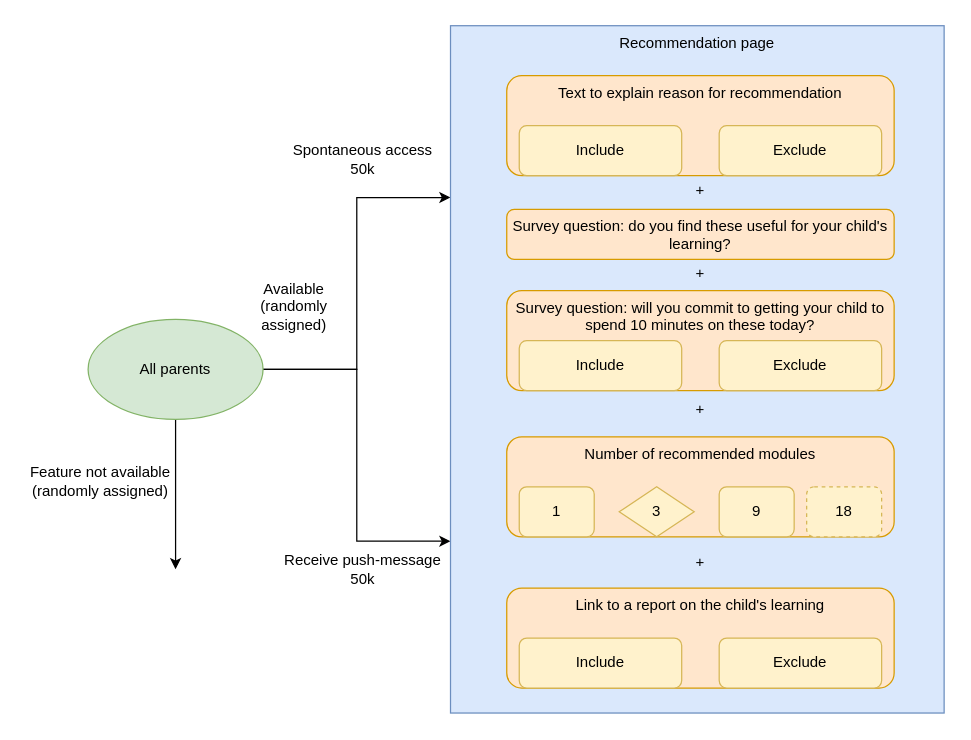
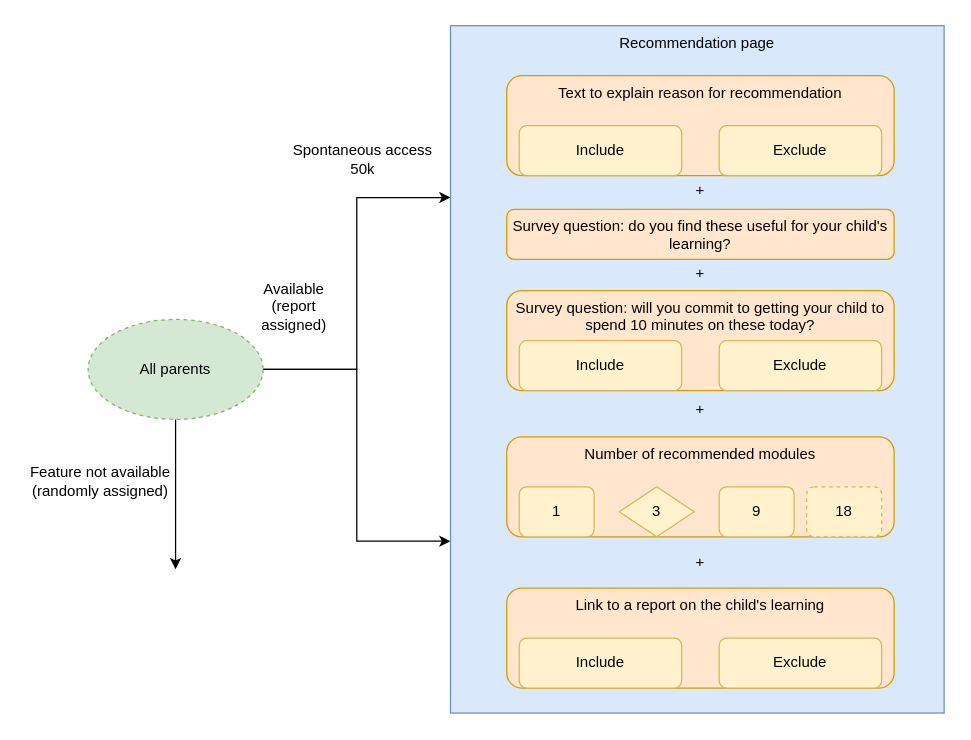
(294, 307) -> (294, 307)
(176, 369) -> (176, 369)
(363, 569) -> none
